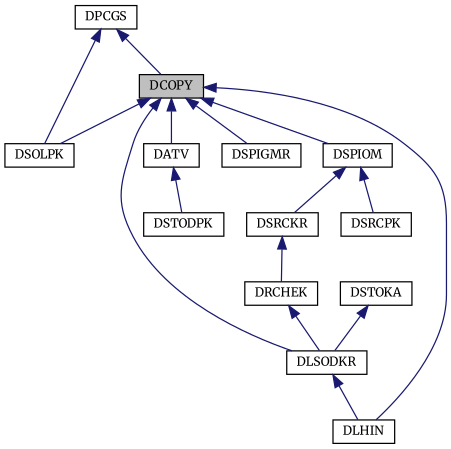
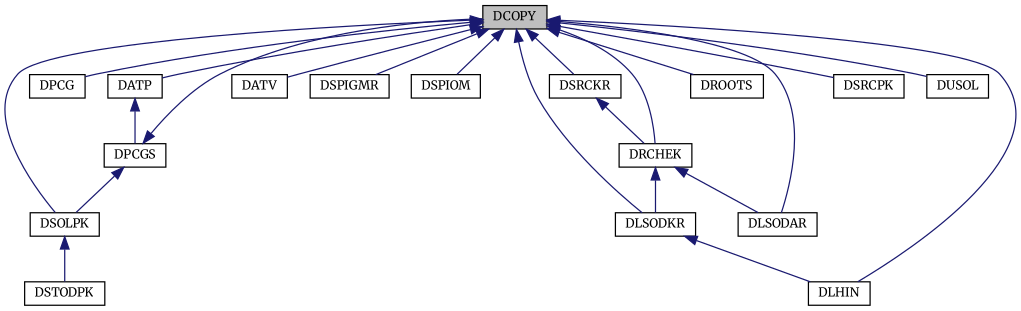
none -> (628, 70)
none -> (57, 86)
none -> (135, 86)
none -> (727, 86)
none -> (958, 86)
(315, 194) -> (555, 56)
(179, 196) -> (65, 265)
(369, 196) -> (697, 51)
none -> (778, 224)
(376, 294) -> none
